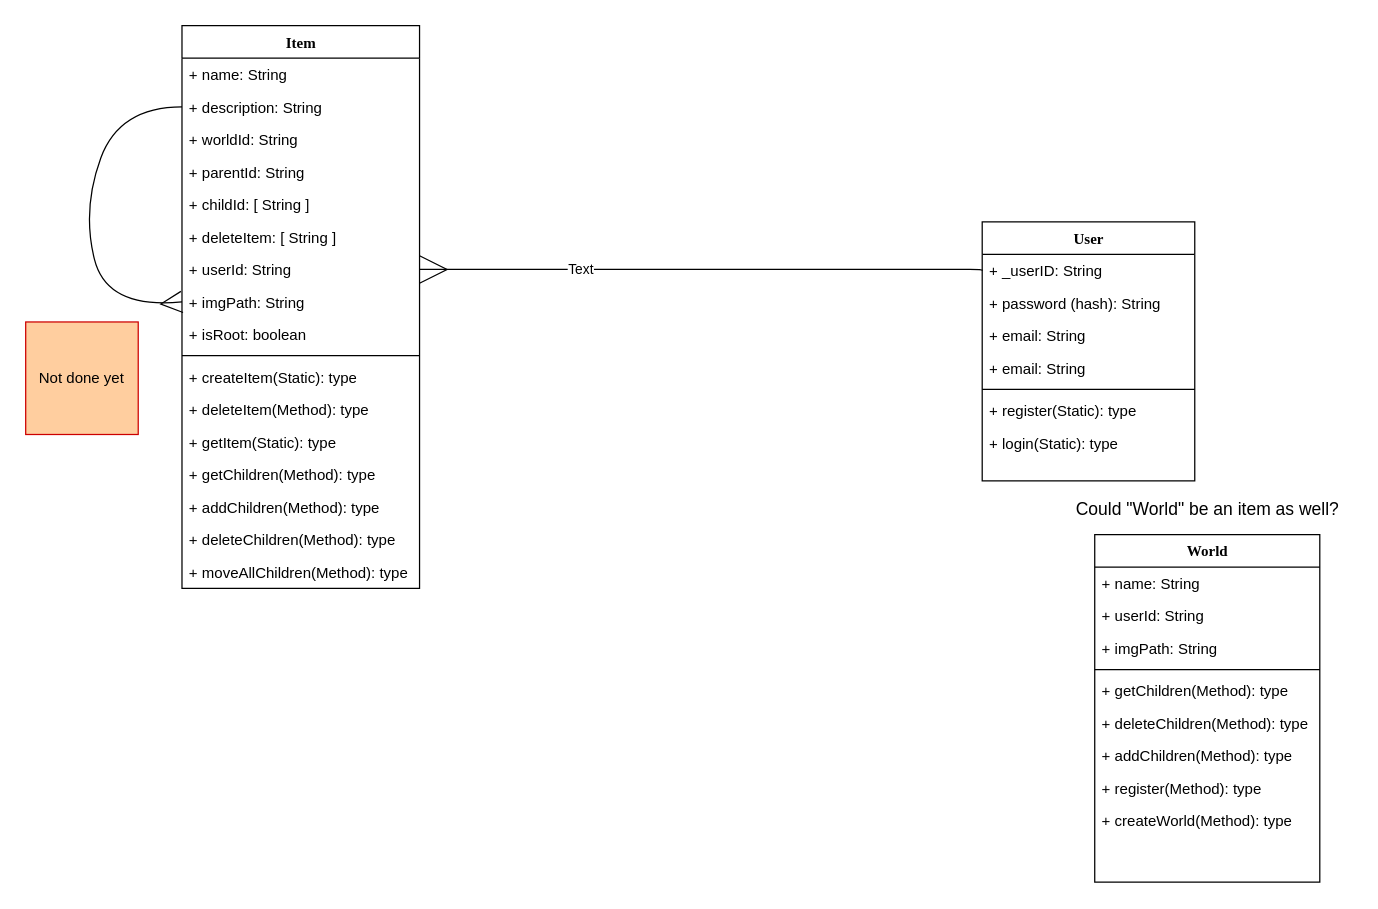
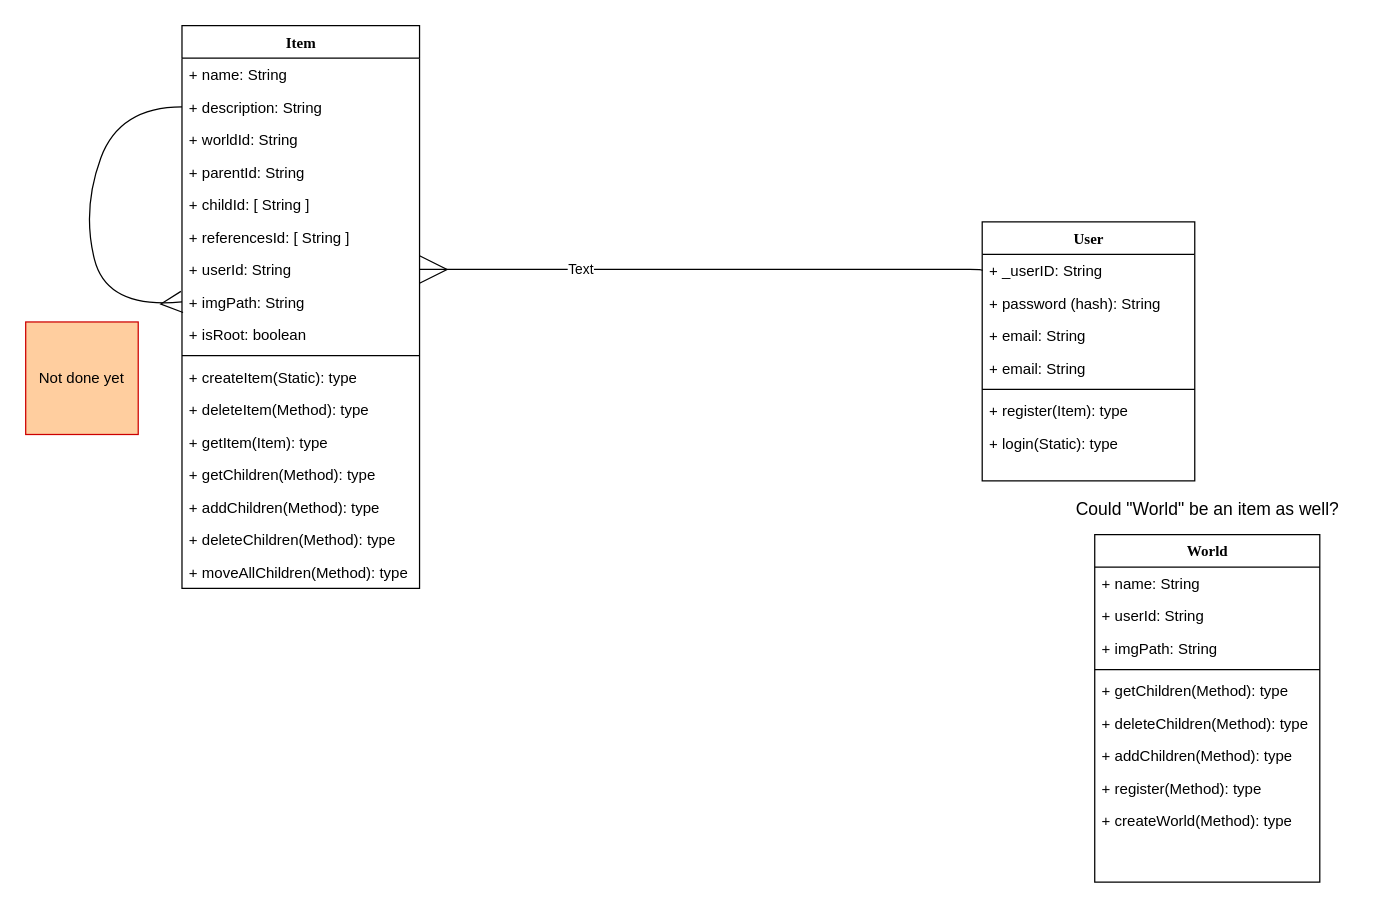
(277, 238) -> (287, 238)
(1080, 412) -> (1074, 412)
(278, 443) -> (272, 443)
